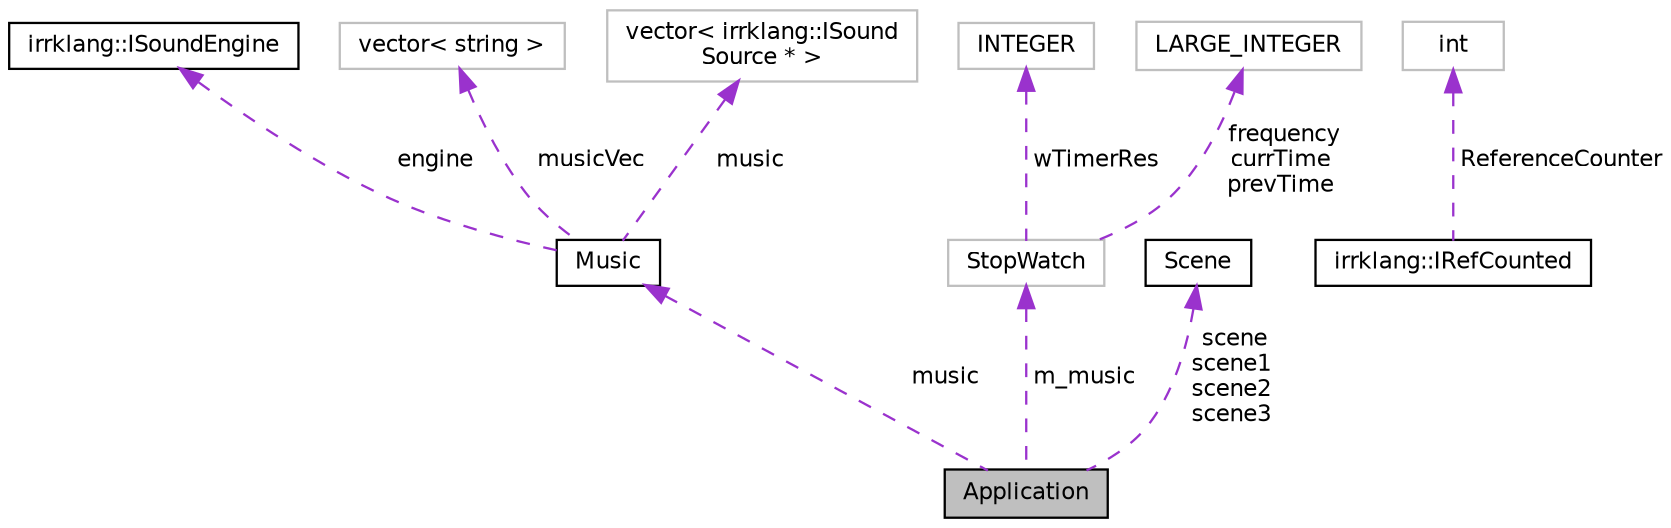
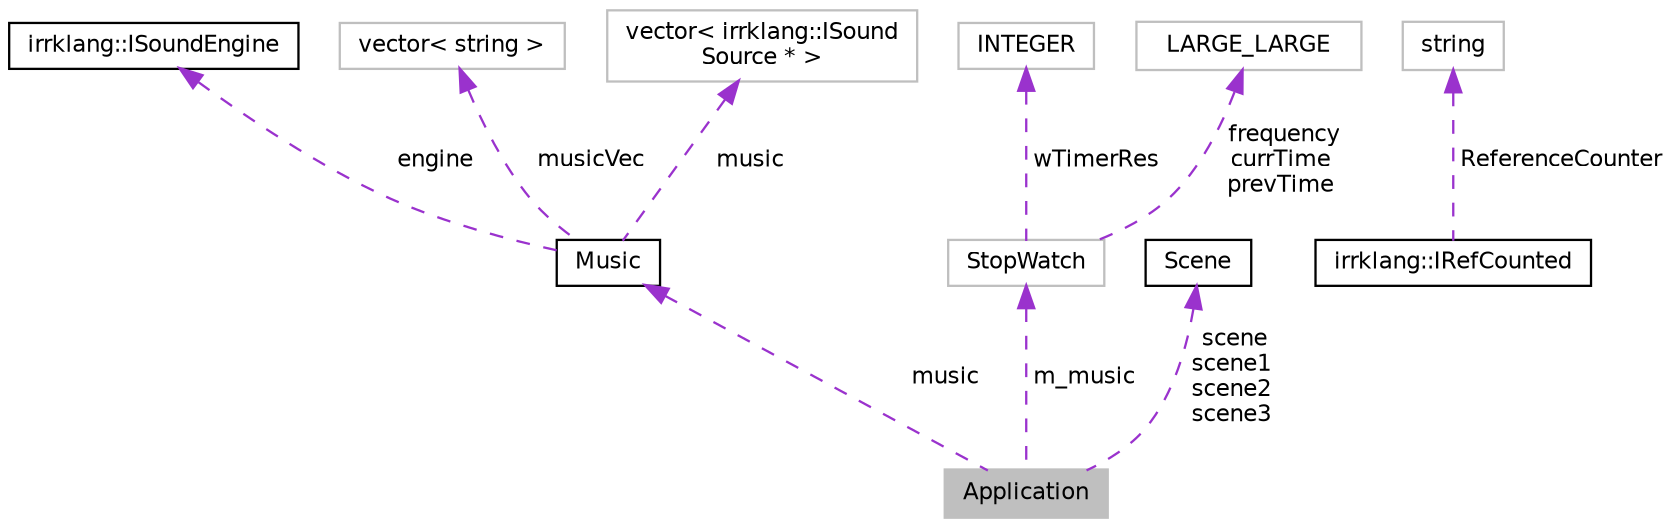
(1249, 46) -> (1249, 46)
(1453, 46) -> (1453, 46)
(1026, 494) -> (1026, 494)
